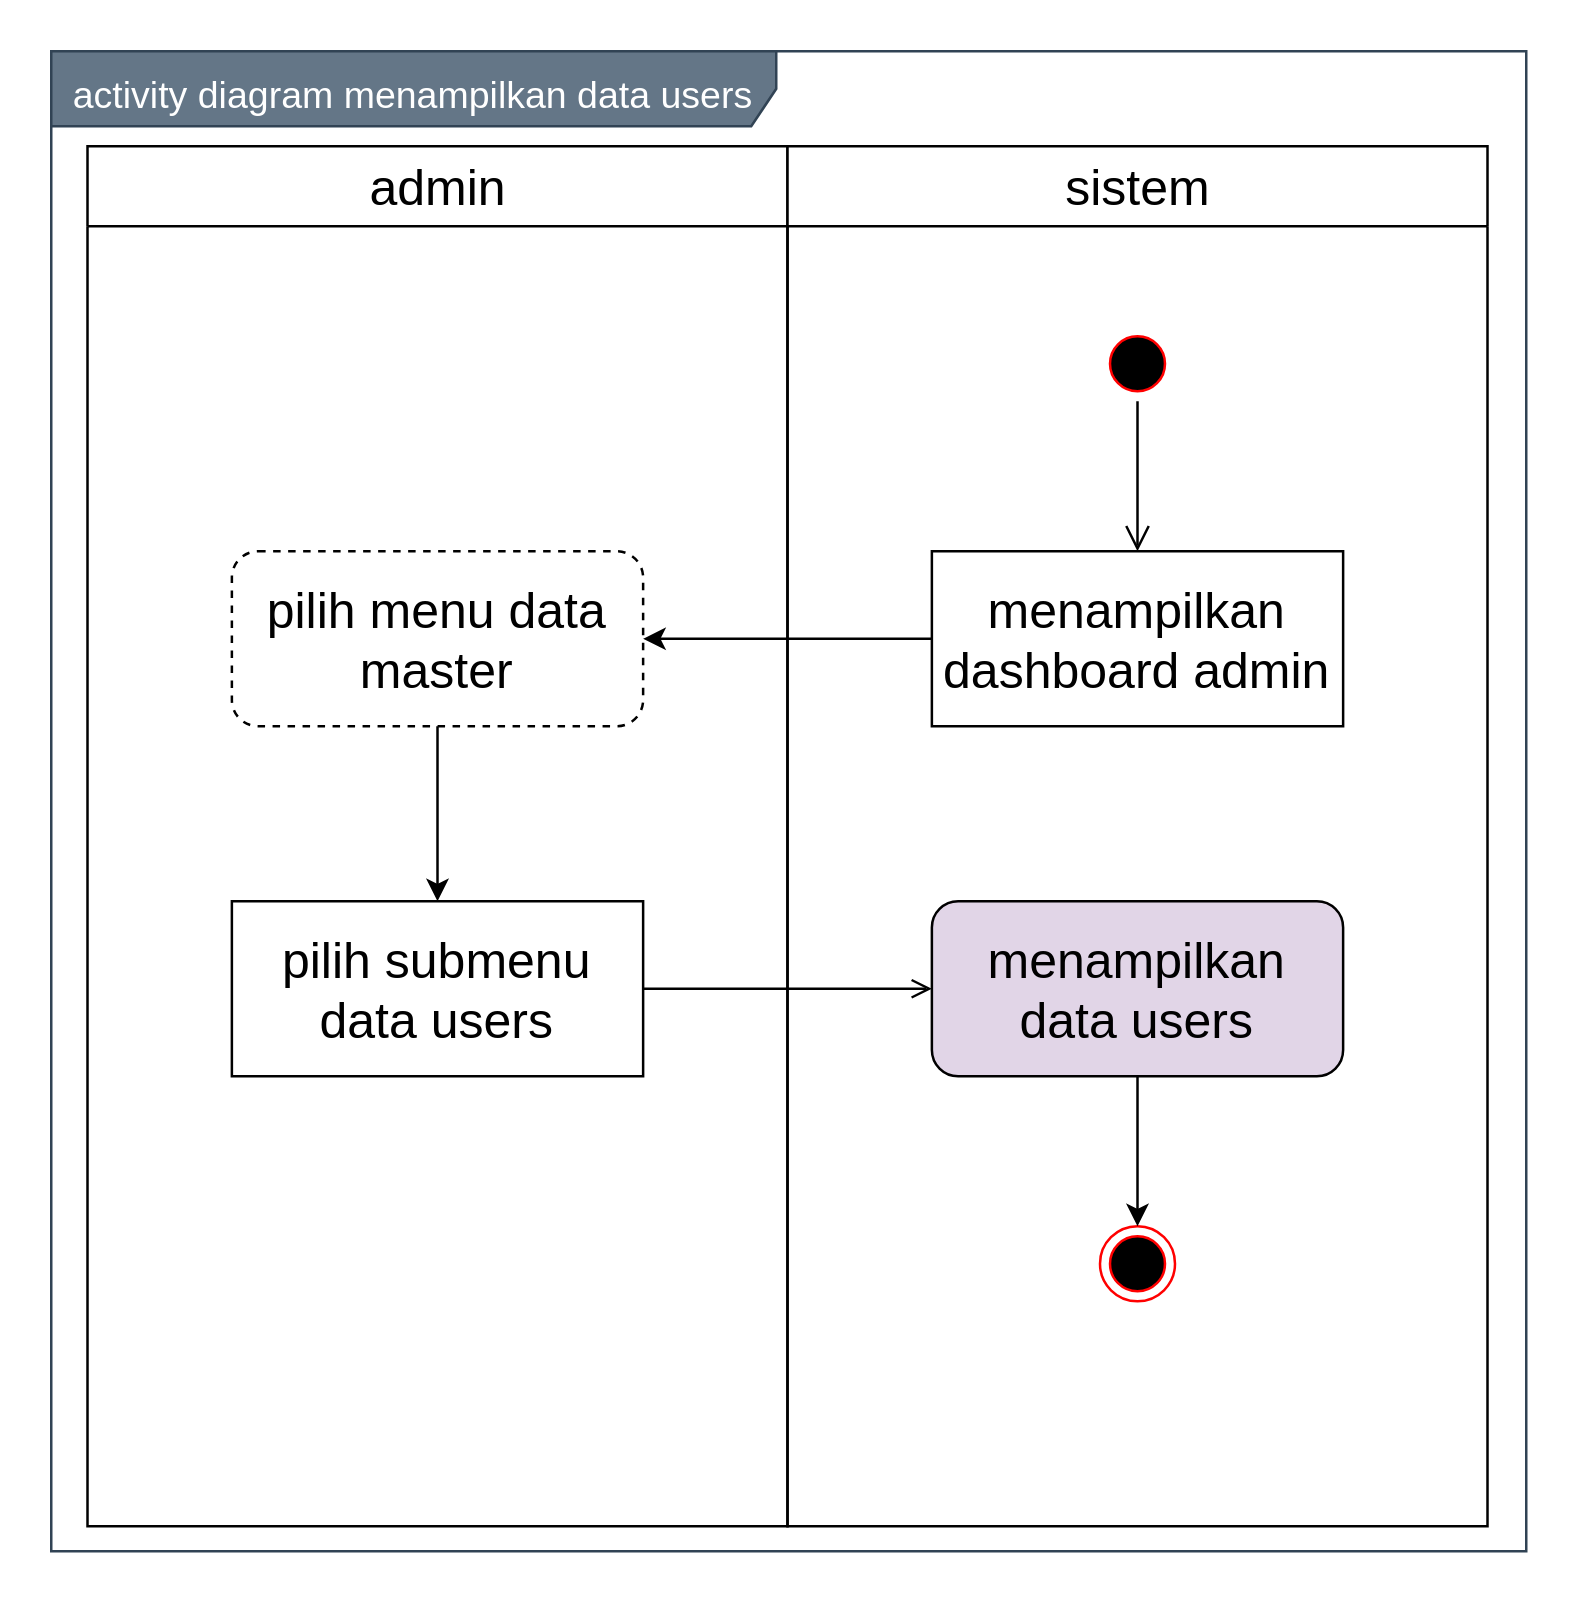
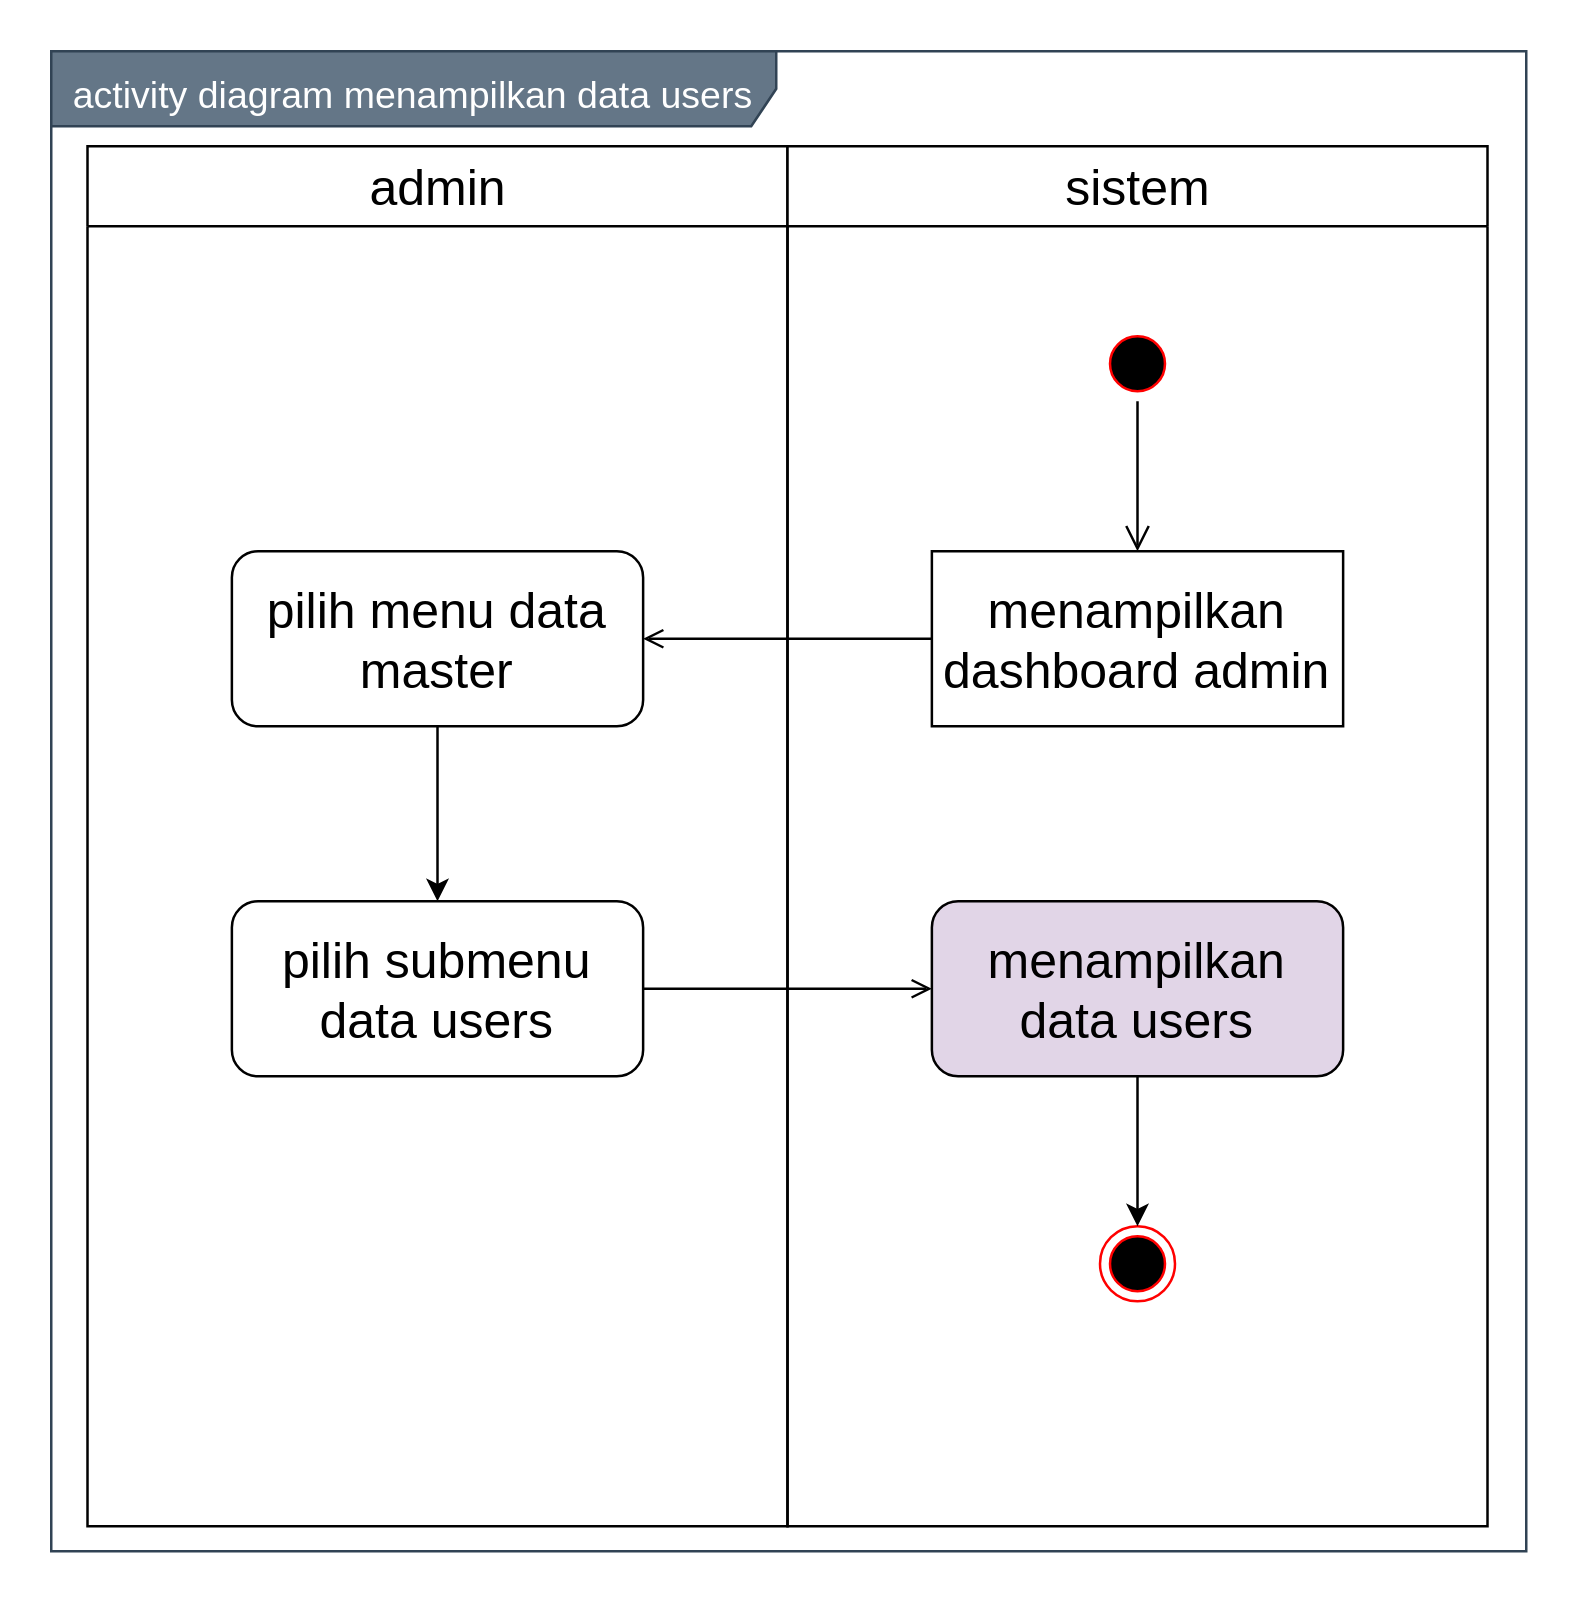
(438, 639) -> (438, 639)
(661, 639) -> (657, 639)
(438, 989) -> (438, 989)
